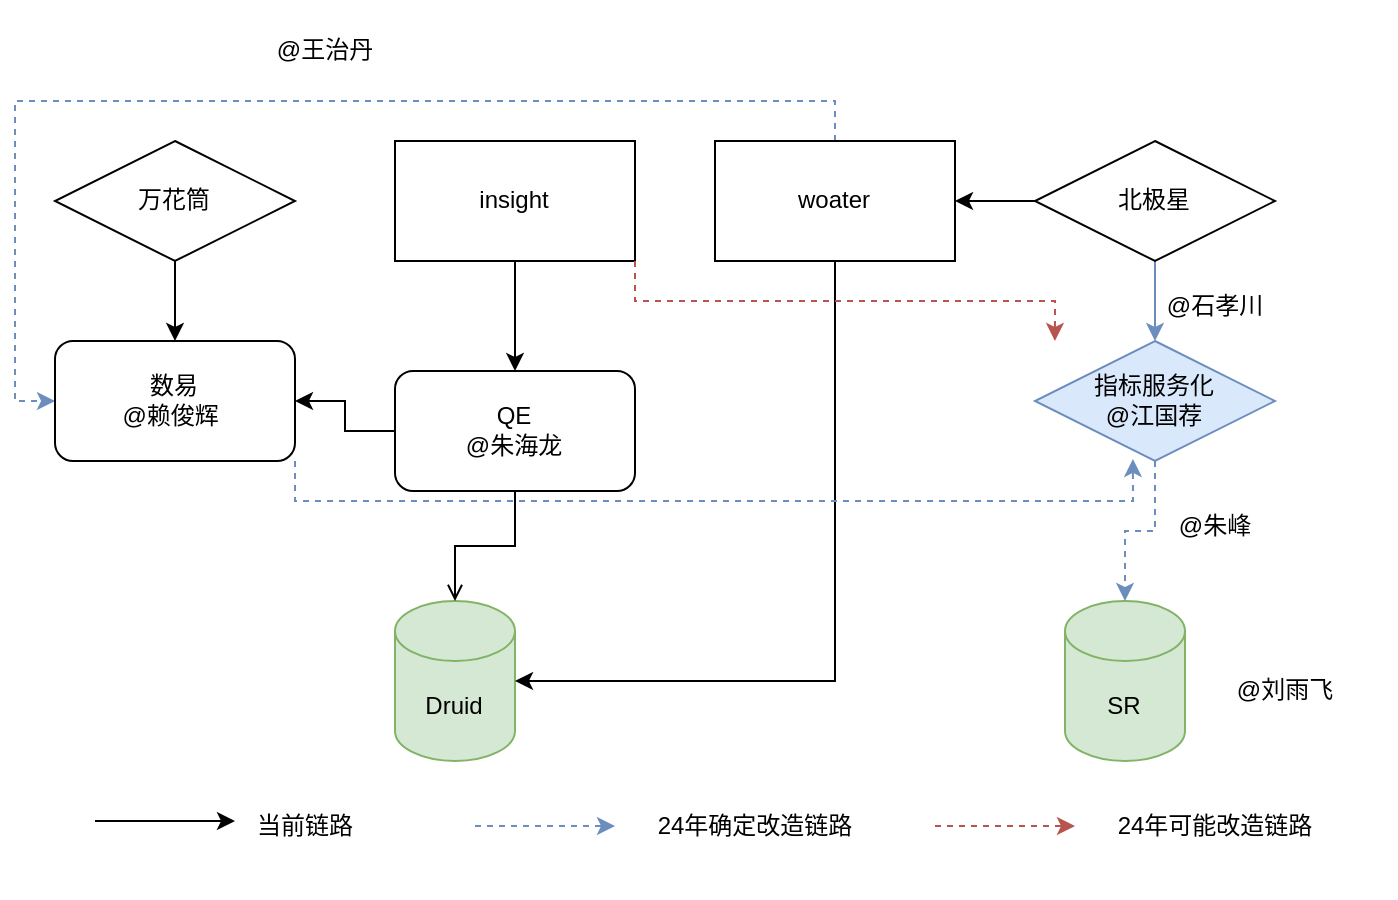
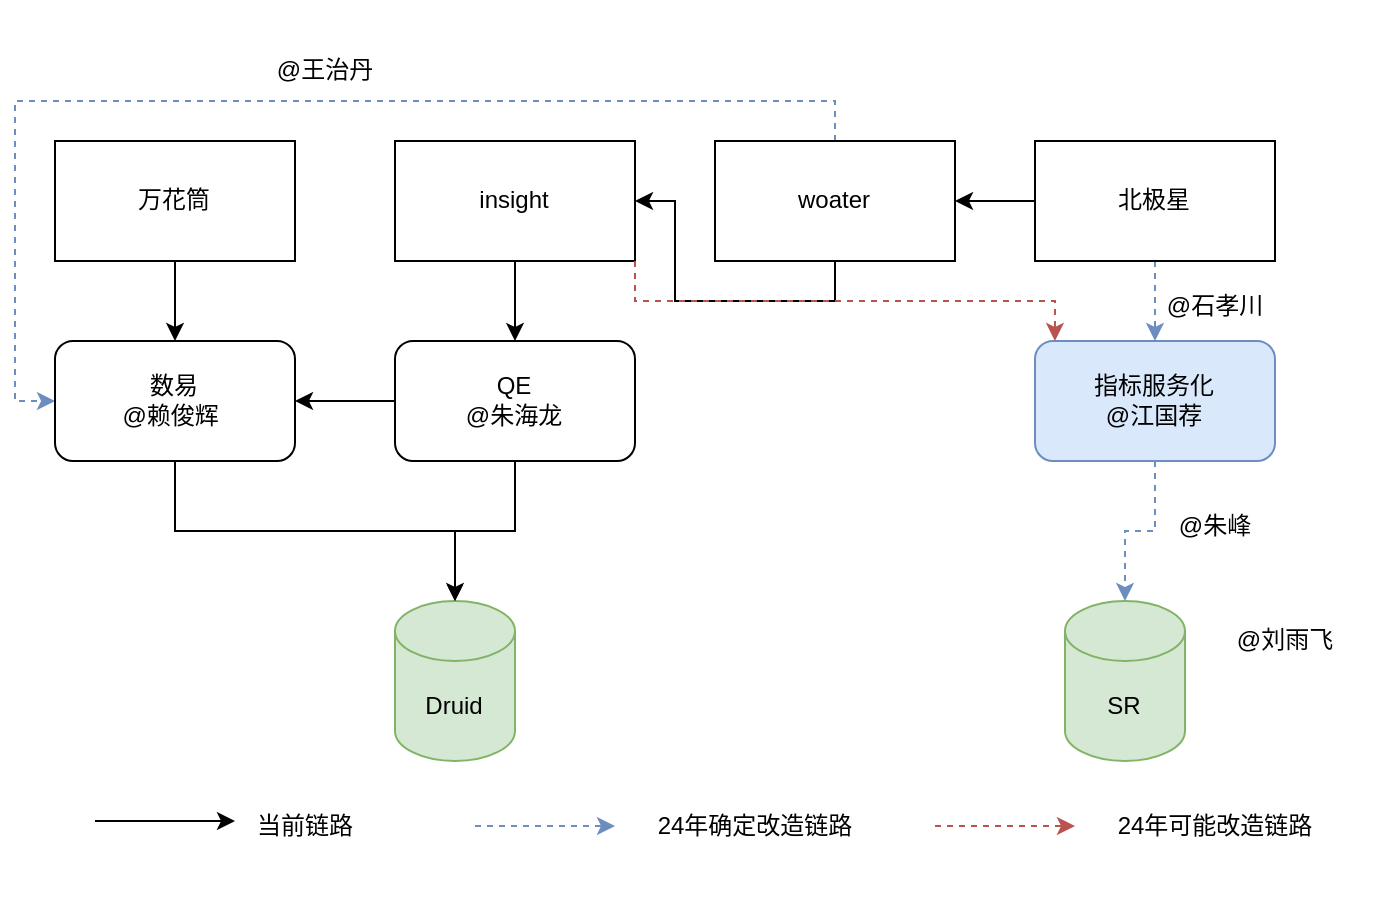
(325, 51) -> (325, 71)
(175, 201) -> (175, 201)
(1155, 201) -> (1155, 201)
(1155, 291) -> (1155, 291)
(1155, 401) -> (1155, 401)
(515, 431) -> (515, 401)
(543, 501) -> none
none -> (278, 531)
(835, 643) -> (675, 236)
(1285, 691) -> (1285, 641)
